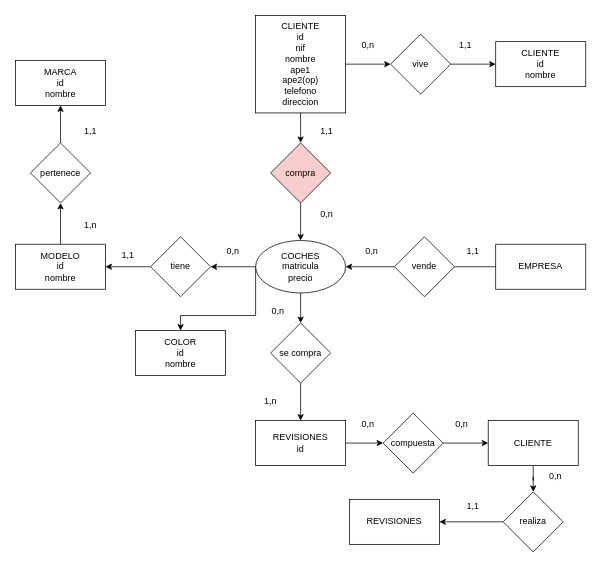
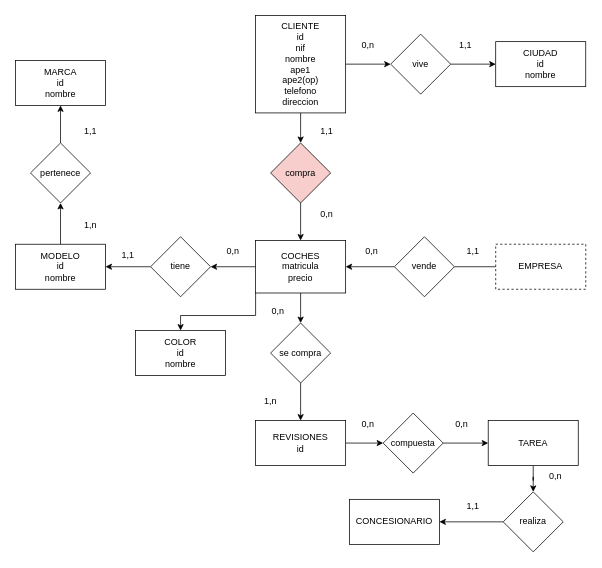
(540, 64) -> (540, 64)
(300, 267) -> (300, 267)
(540, 267) -> (540, 267)
(533, 443) -> (533, 443)
(394, 522) -> (394, 522)
